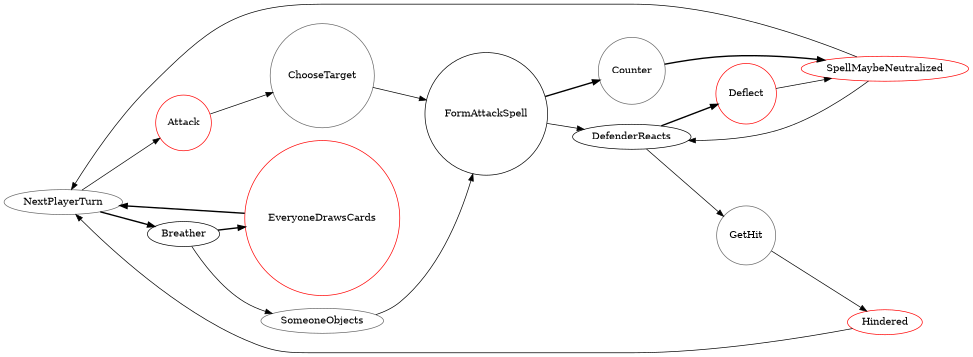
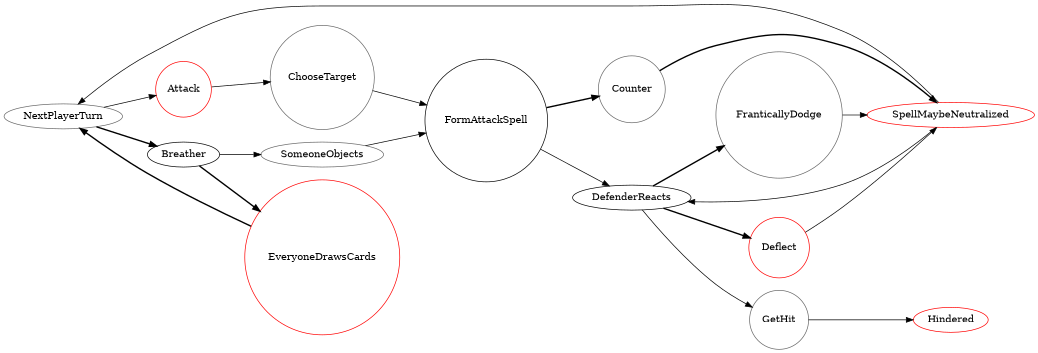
none -> (779, 115)
(446, 353) -> none
